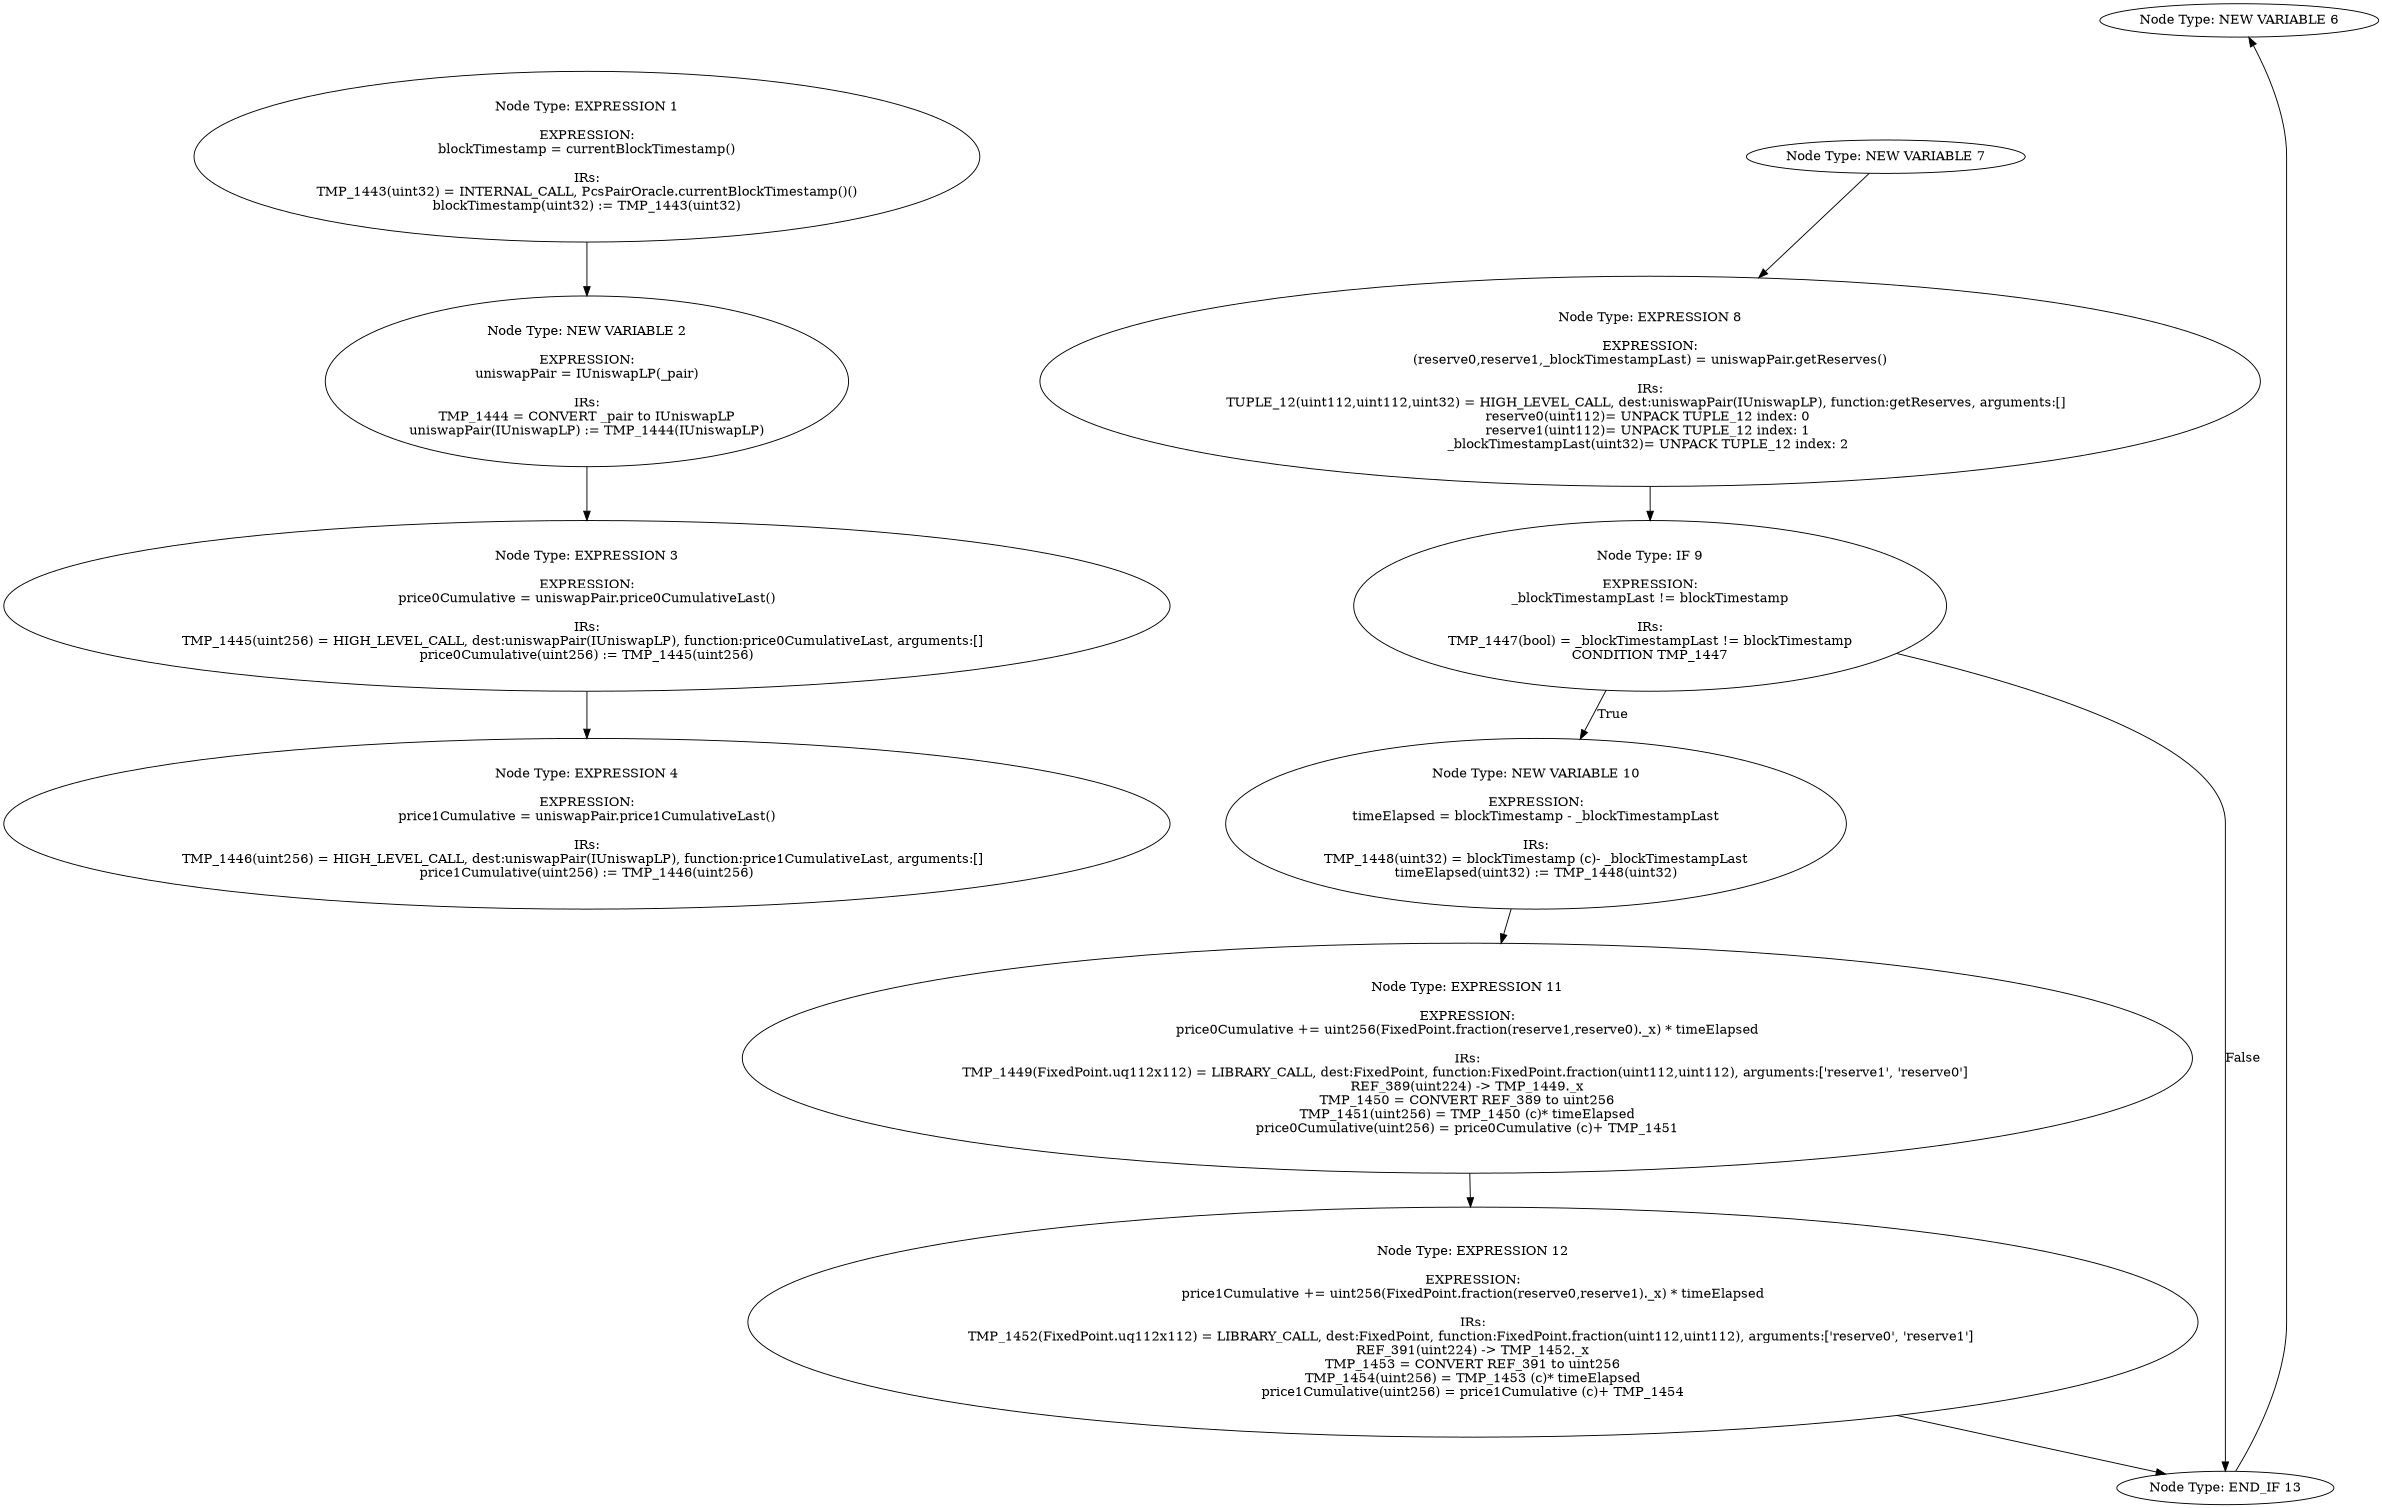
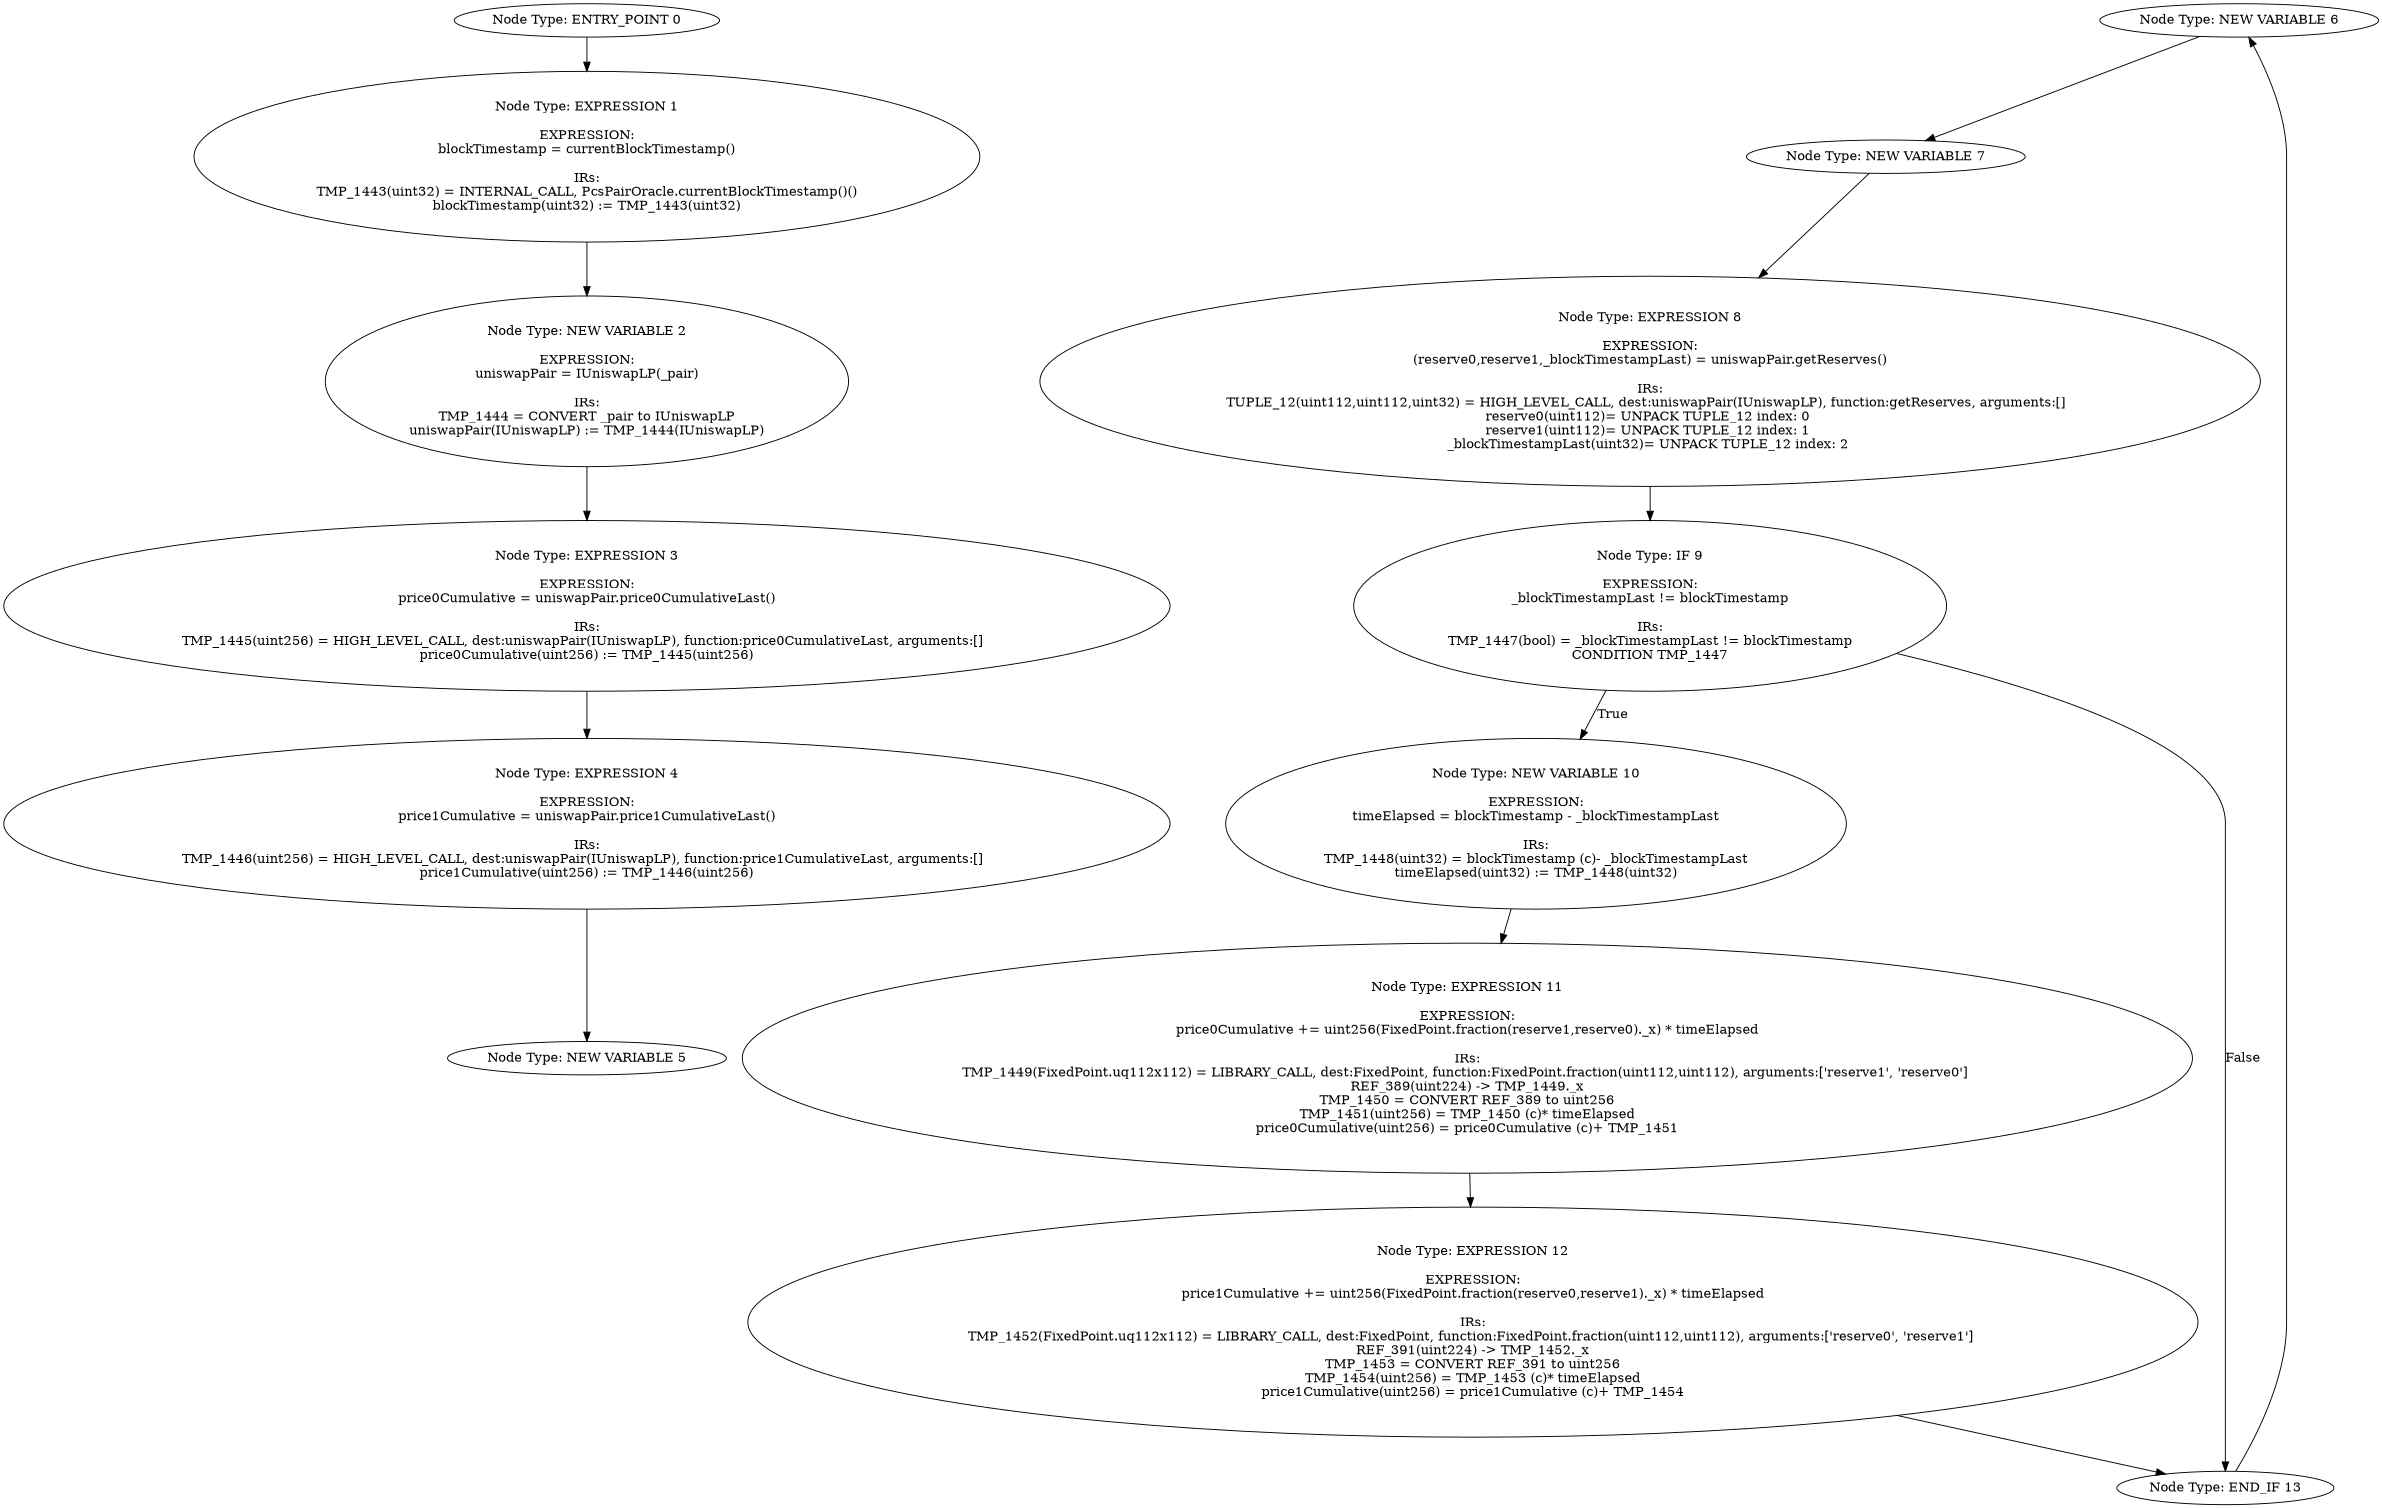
none -> (587, 20)
none -> (2067, 87)
none -> (587, 1058)
